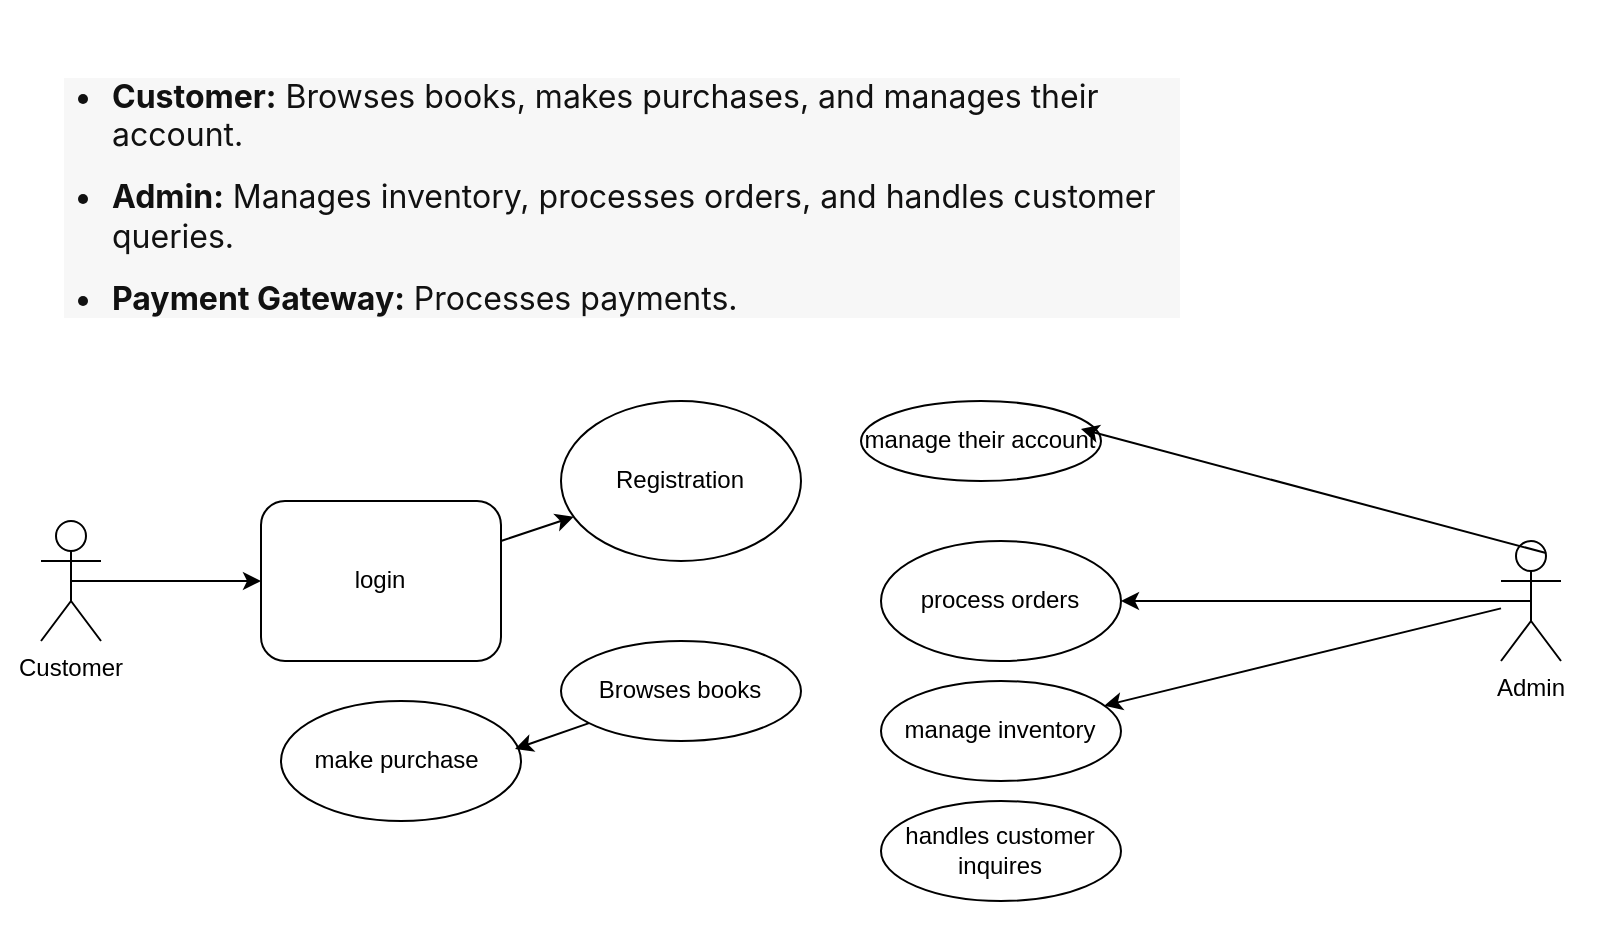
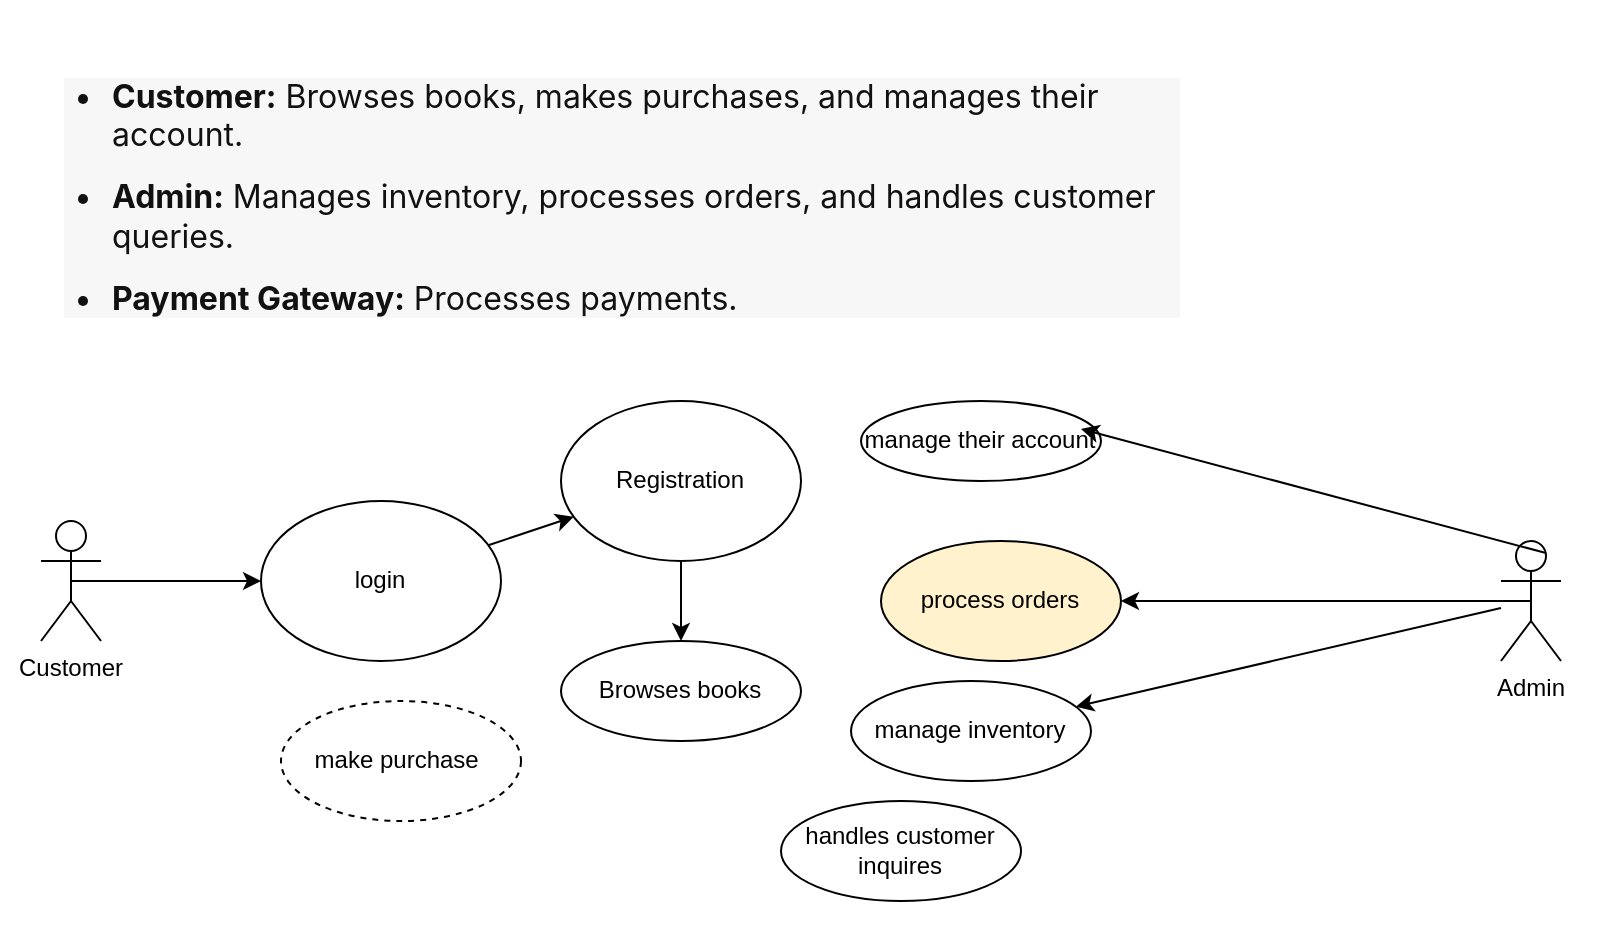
(381, 581) -> (381, 581)
none -> (681, 594)
(1001, 601) -> (1001, 601)
(1001, 731) -> (971, 731)
(559, 734) -> none
(401, 761) -> (401, 761)
(1001, 851) -> (901, 851)
